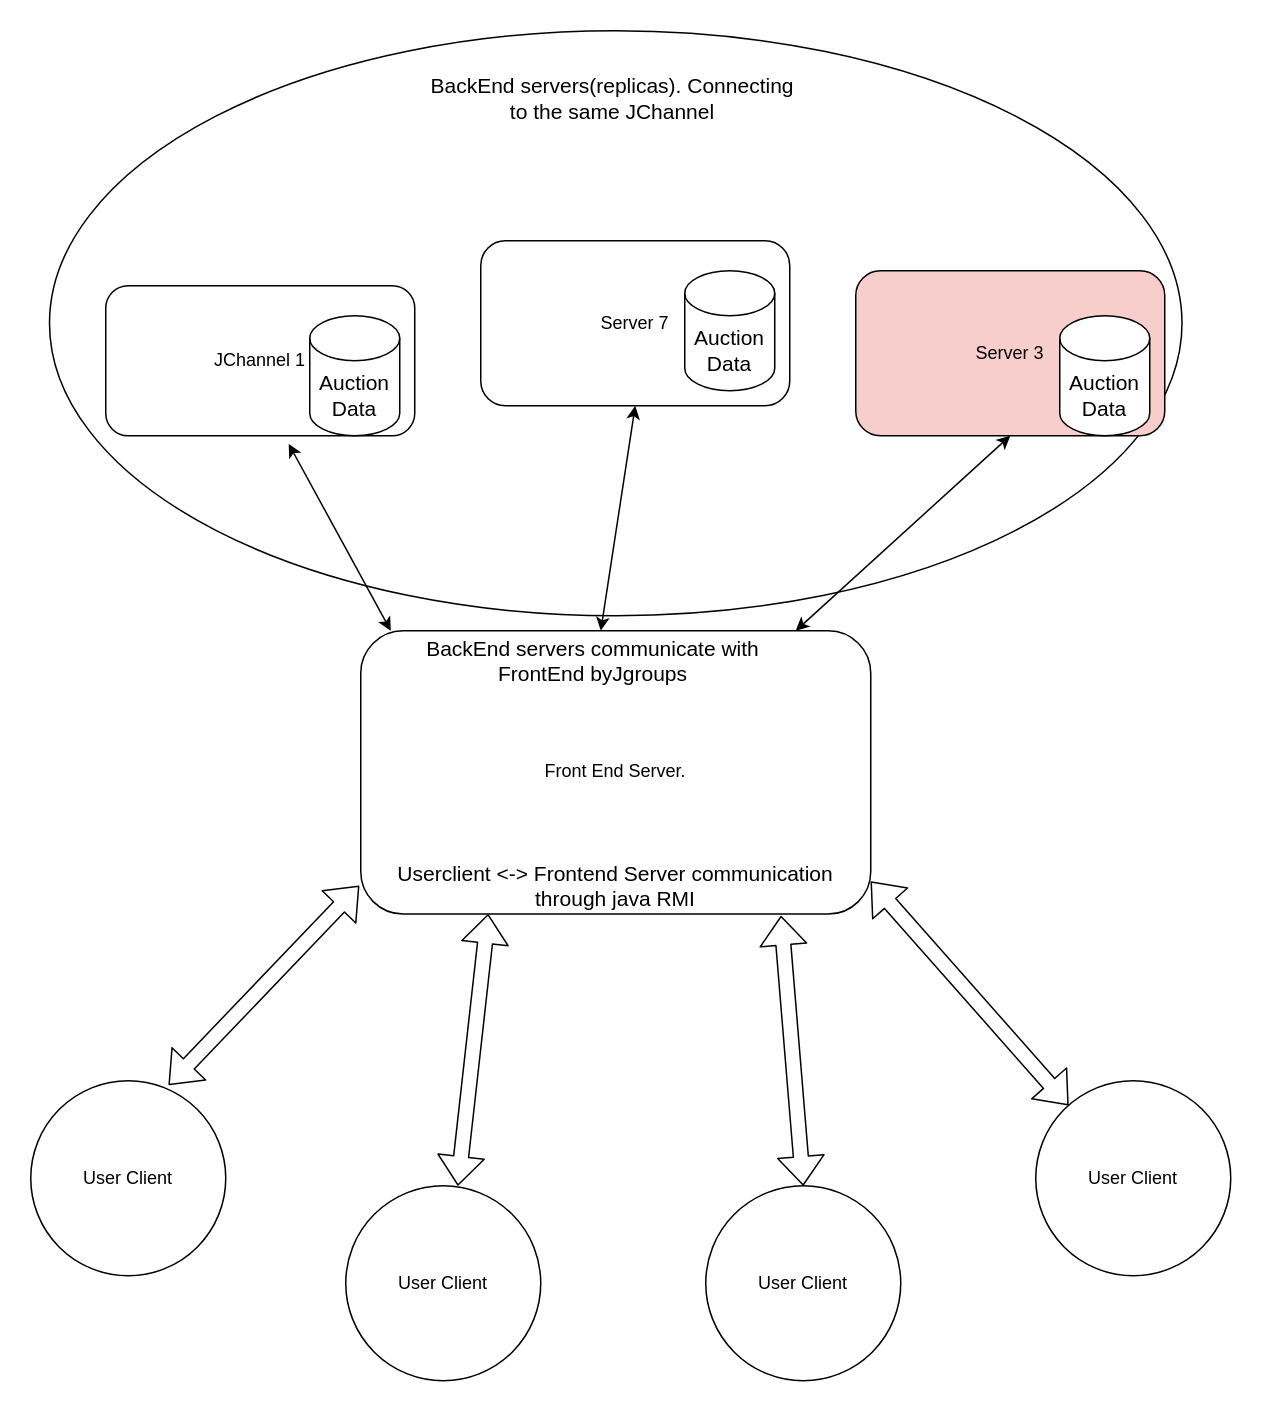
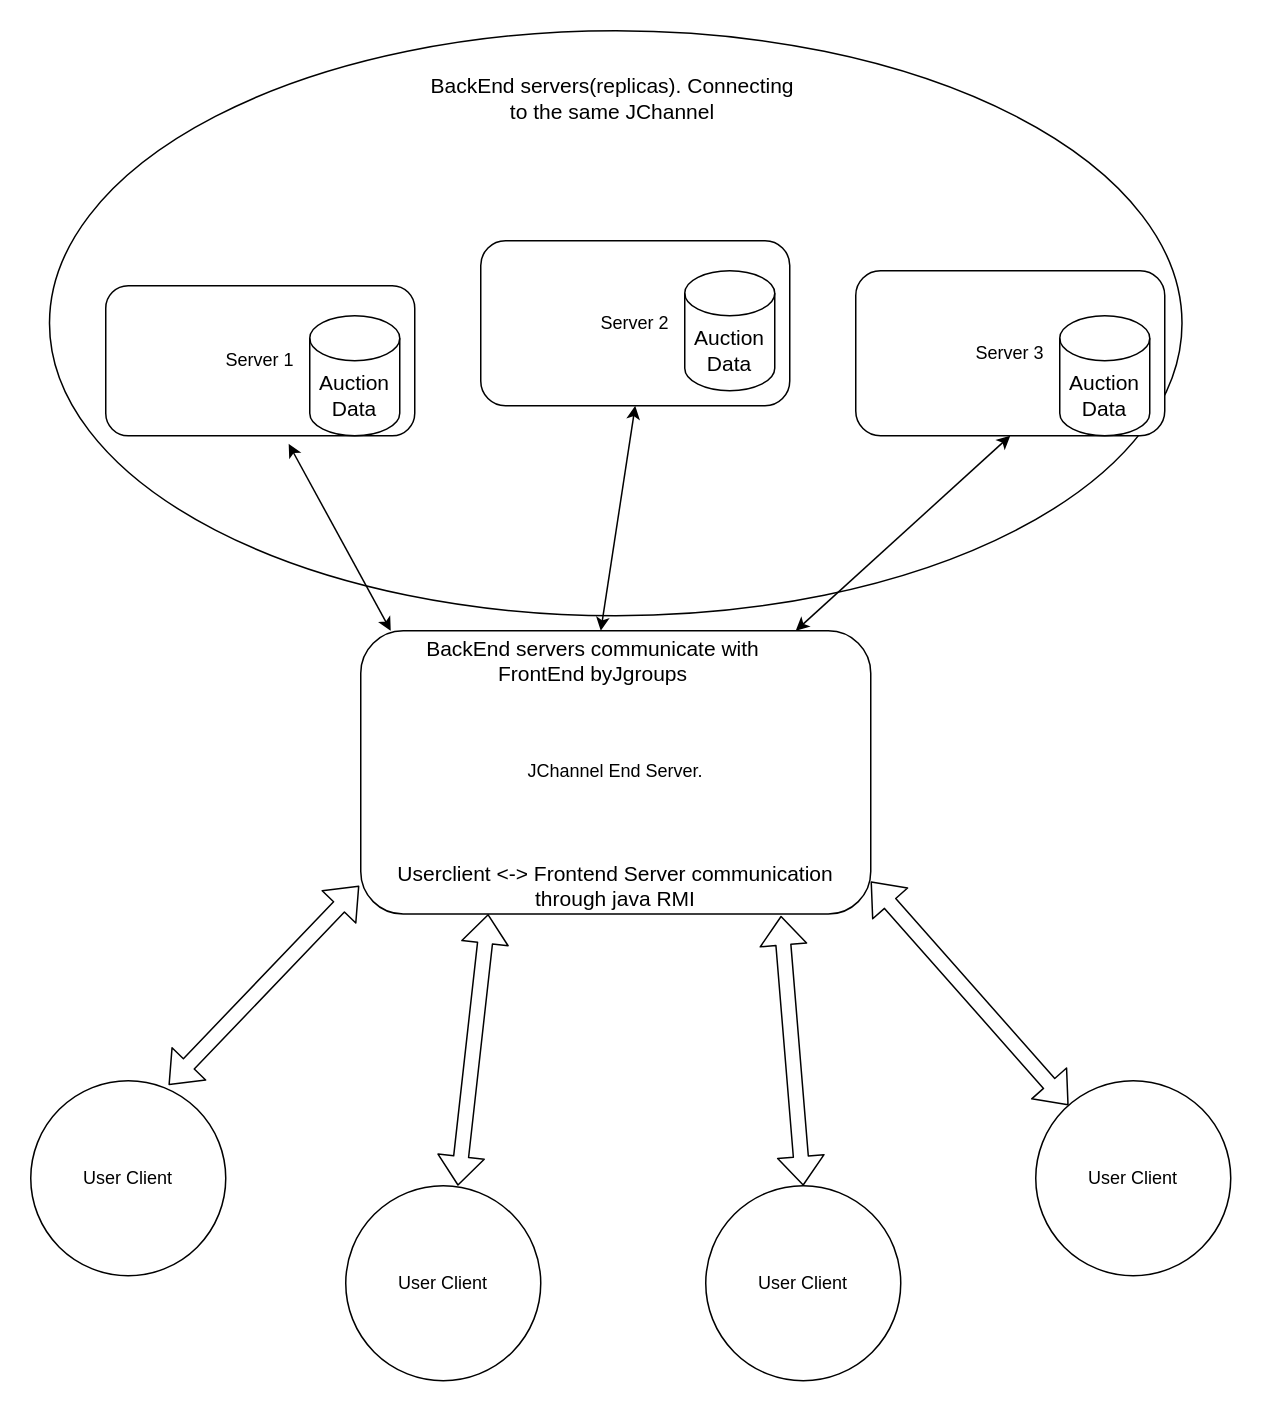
(635, 323) -> (635, 323)
(1010, 353) -> (1010, 353)
(260, 361) -> (260, 361)
(616, 772) -> (616, 772)
